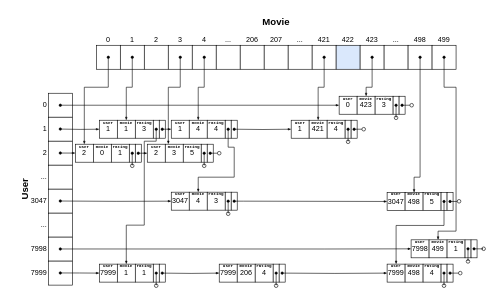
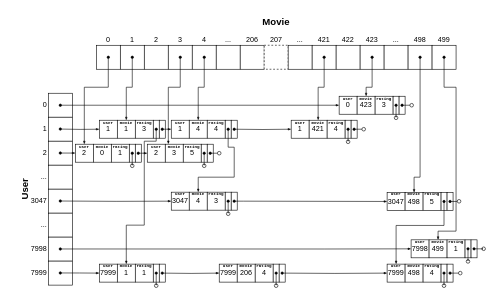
(276, 57) -> (276, 57)
(348, 57) -> (348, 57)
